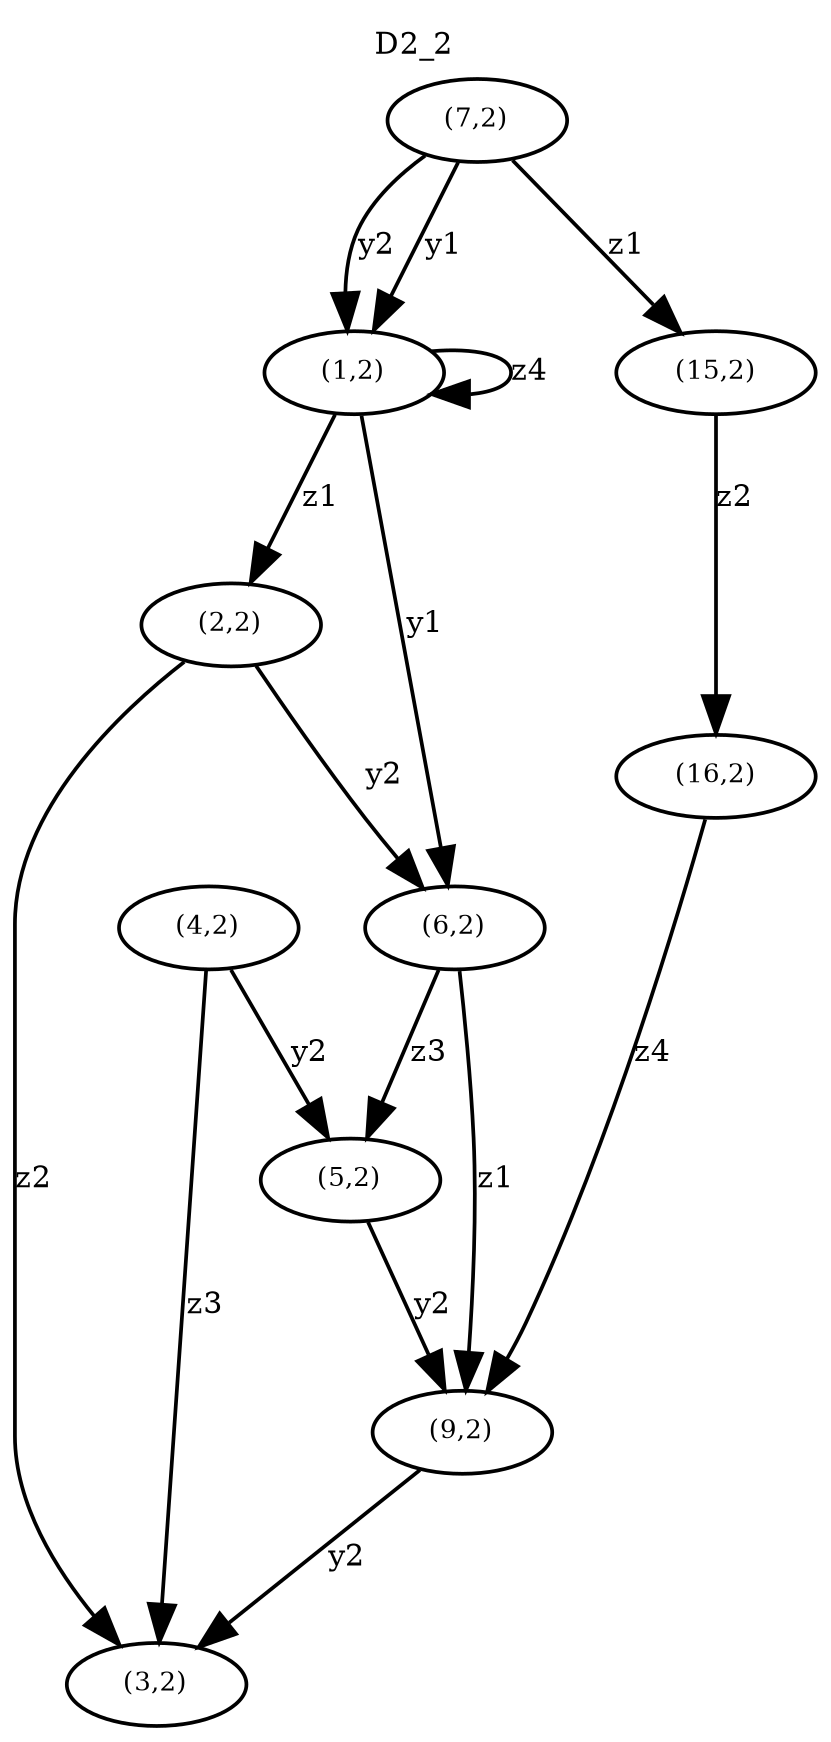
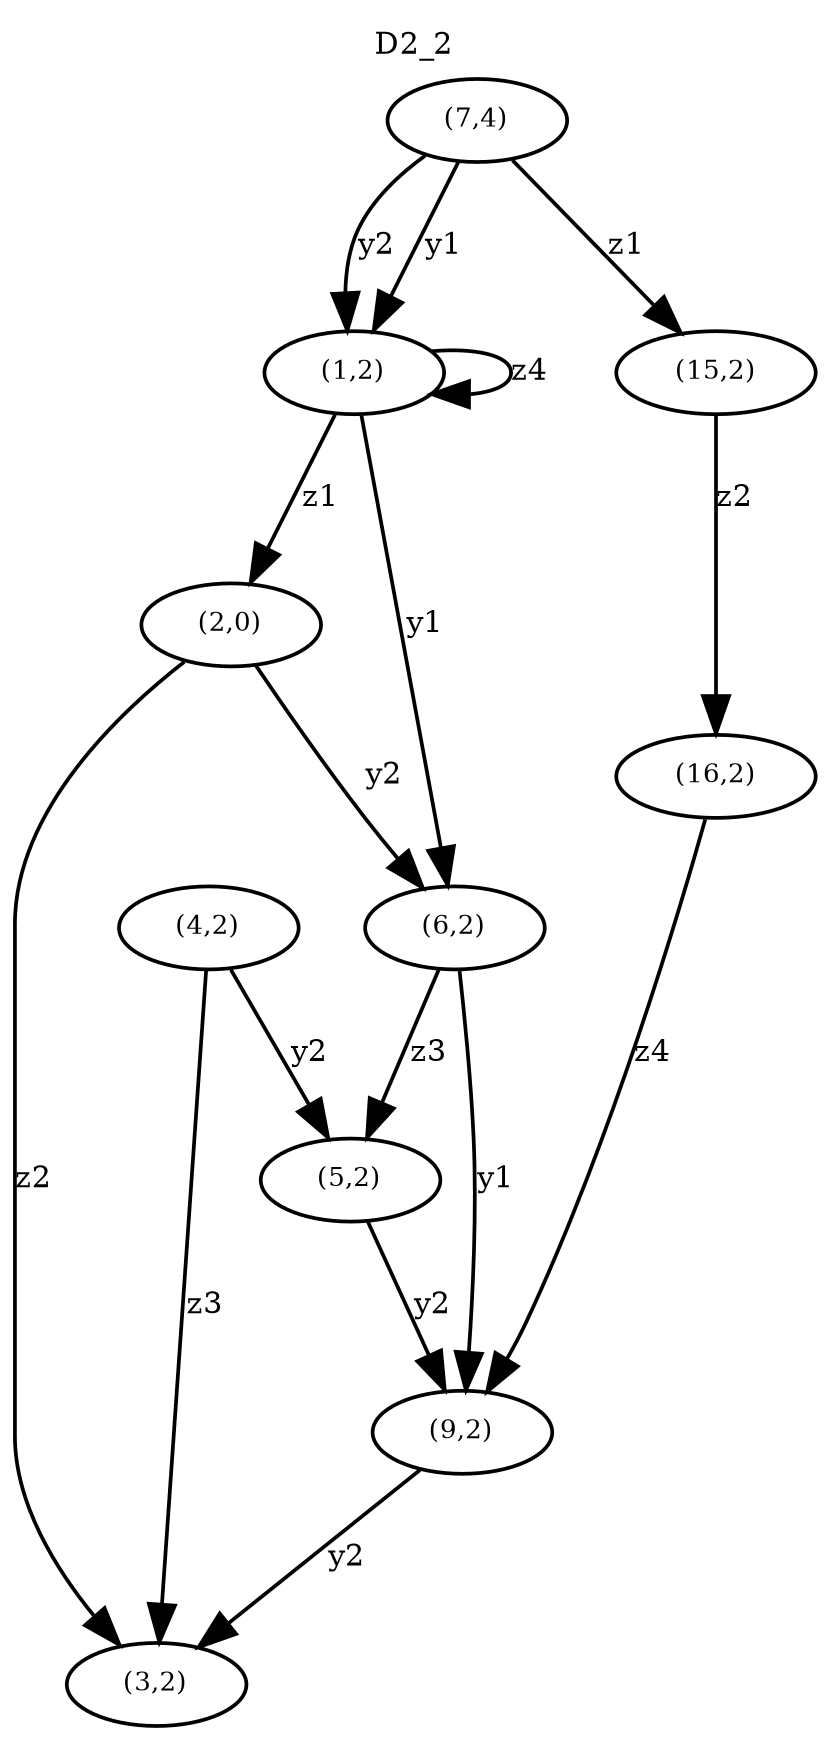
(477, 120) -> (477, 120)
(231, 625) -> (231, 625)
(496, 1180) -> (496, 1180)
